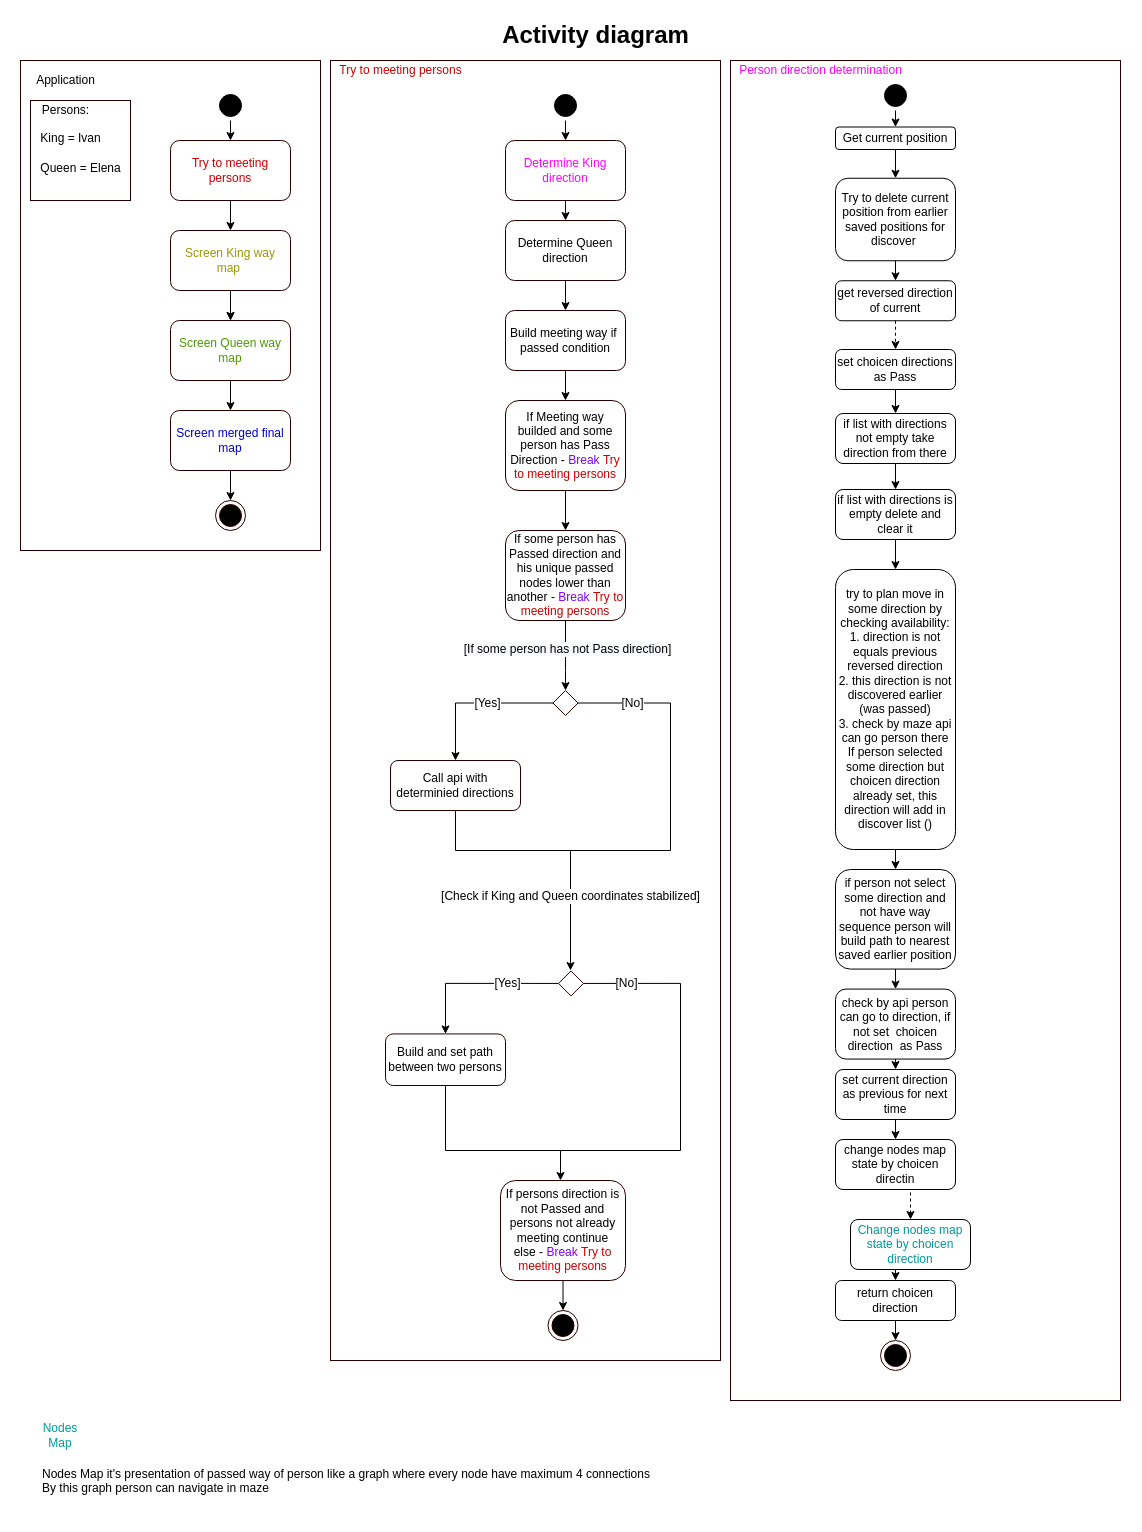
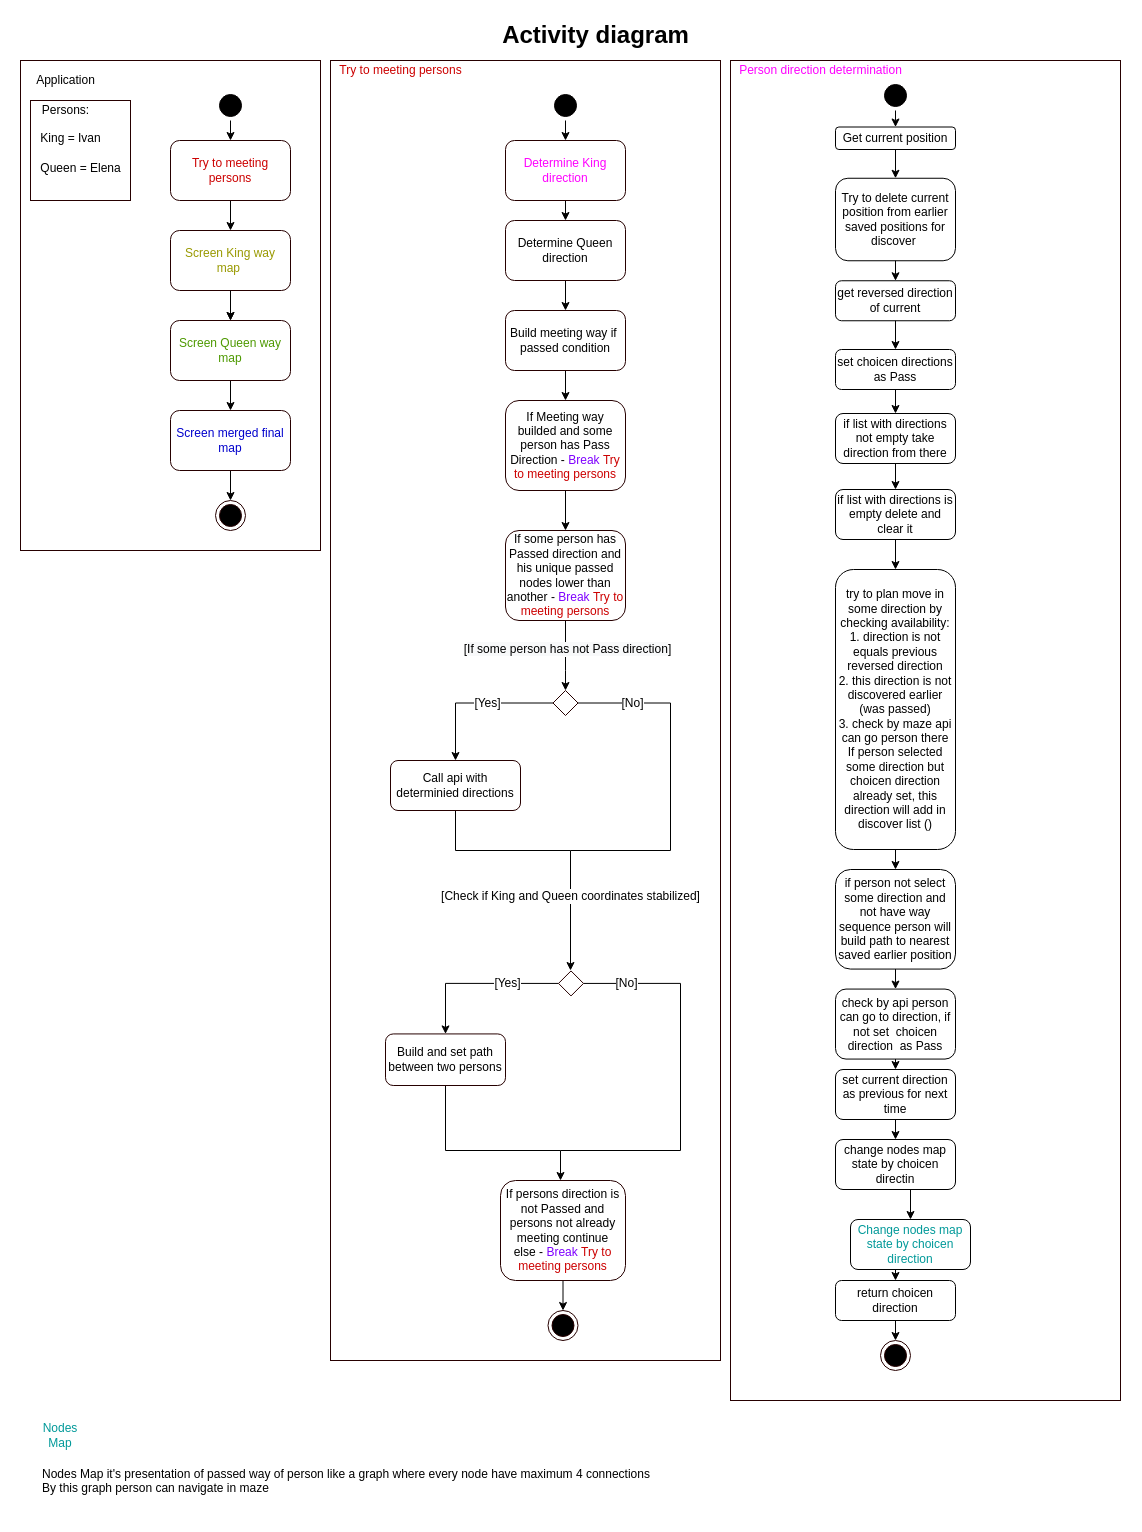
(896, 332) -> (896, 332)
(911, 1199) -> (911, 1199)
